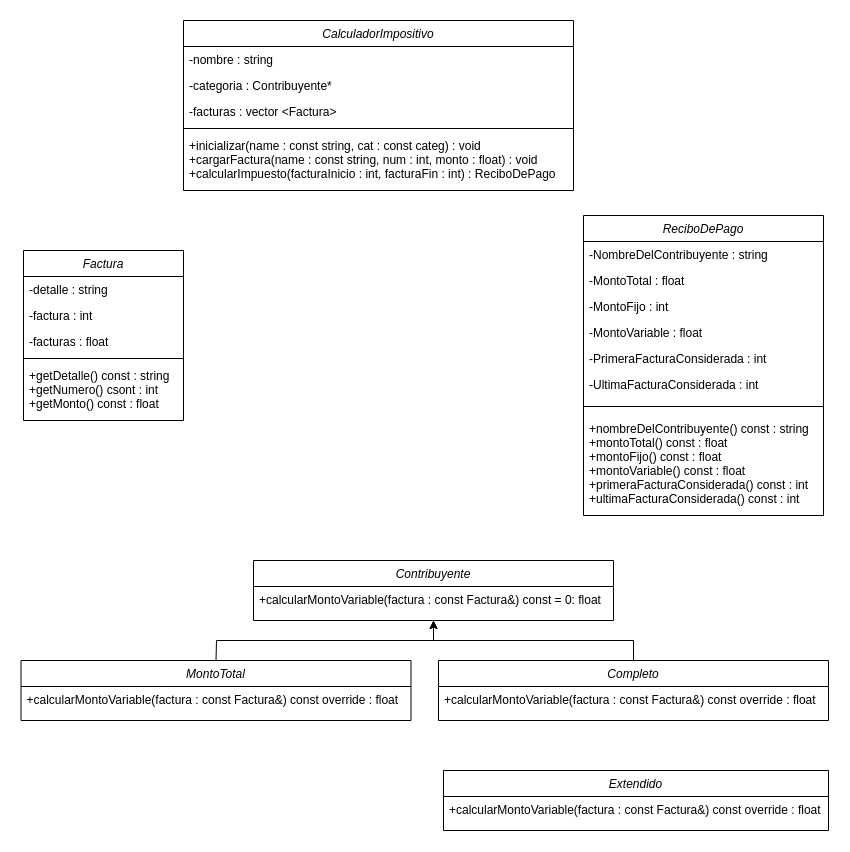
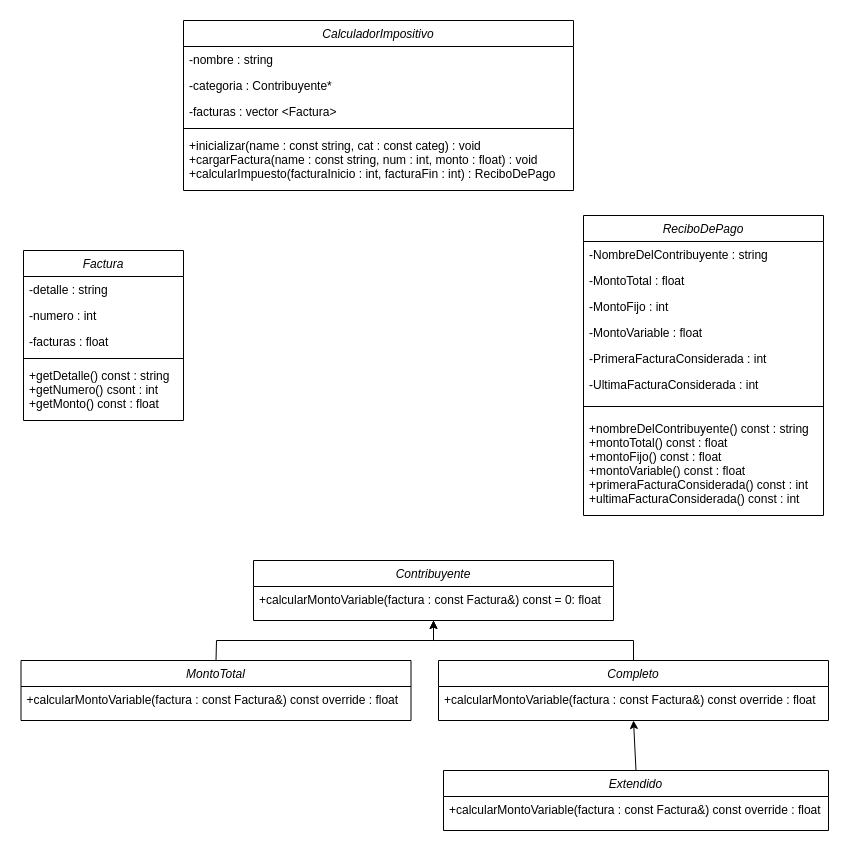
(70, 316) -> (66, 316)
none -> (635, 749)
